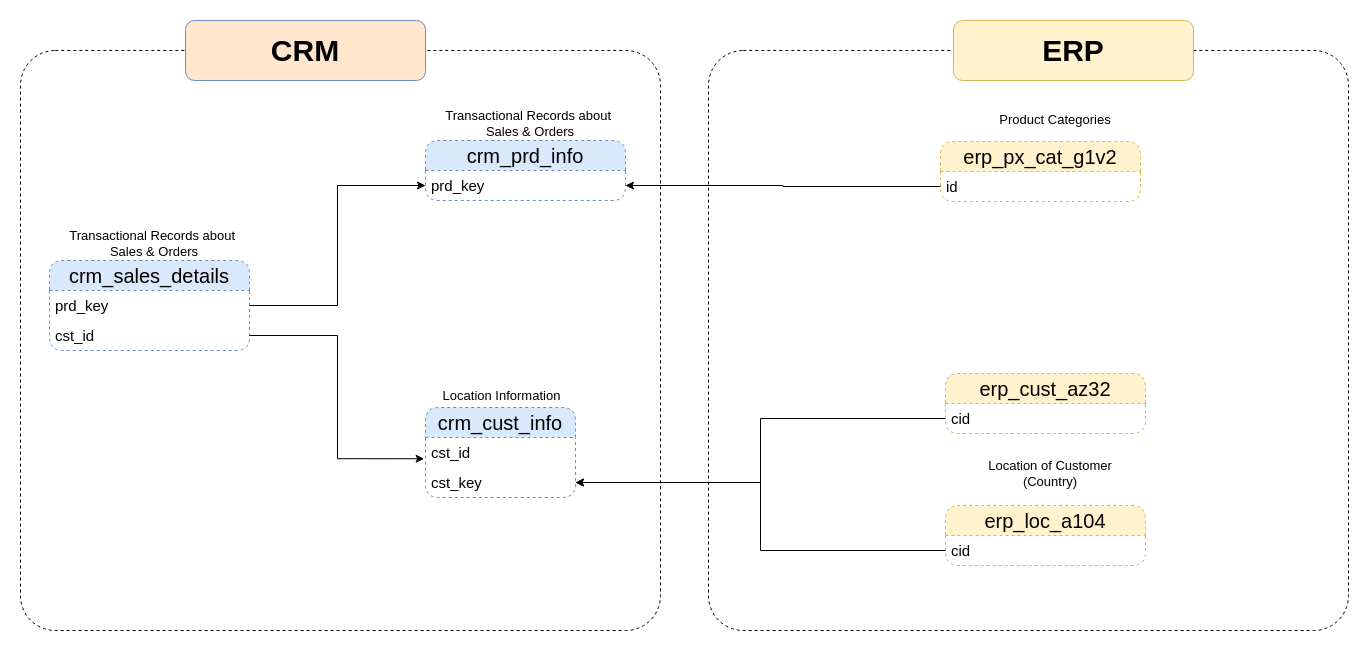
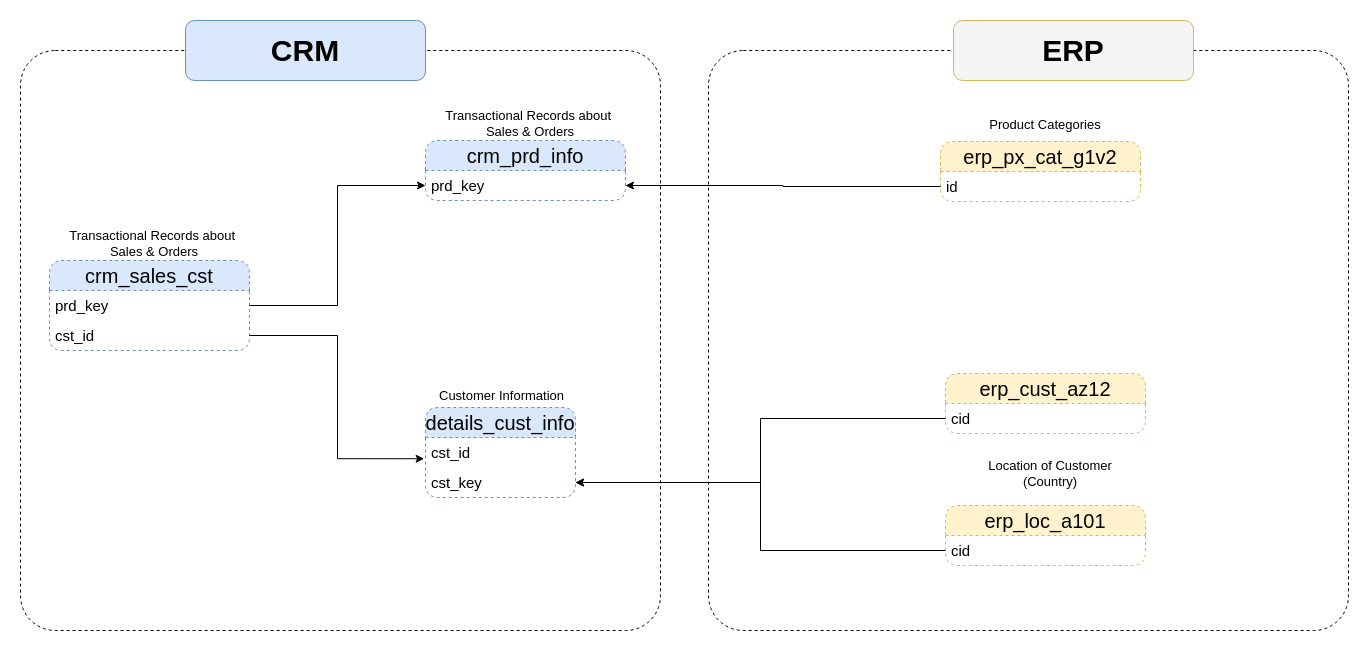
(306, 51) -> (306, 51)
(1074, 51) -> (1074, 51)
(1056, 120) -> (1046, 125)
(150, 276) -> (150, 276)
(1046, 389) -> (1046, 389)
(502, 396) -> (502, 396)
(501, 423) -> (501, 423)
(1046, 521) -> (1046, 521)
